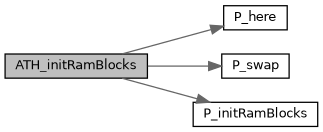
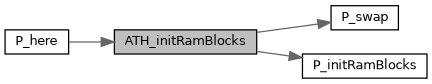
(167, 42) -> (85, 42)
